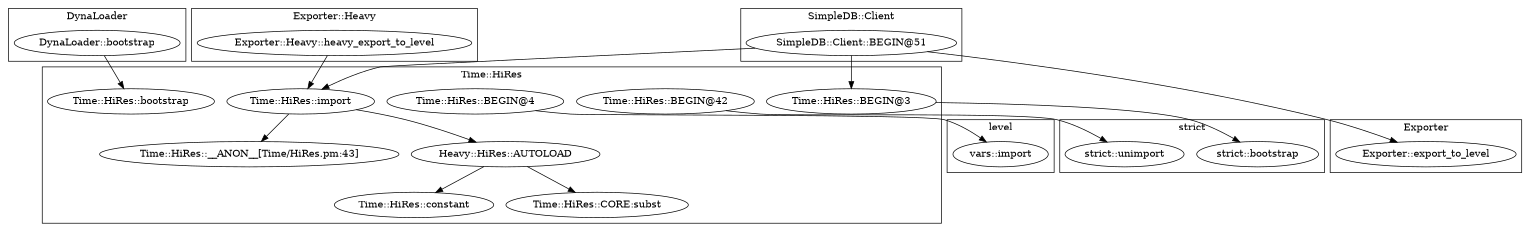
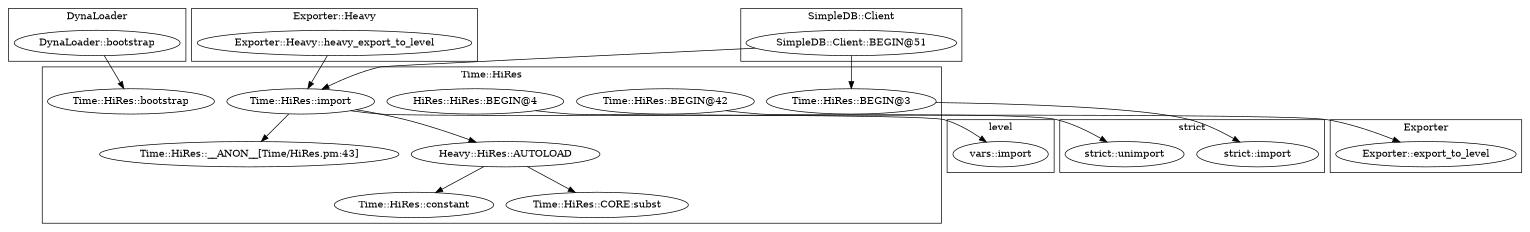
(1161, 85) -> (1056, 115)
(475, 101) -> (475, 101)
(1258, 154) -> (1258, 154)
